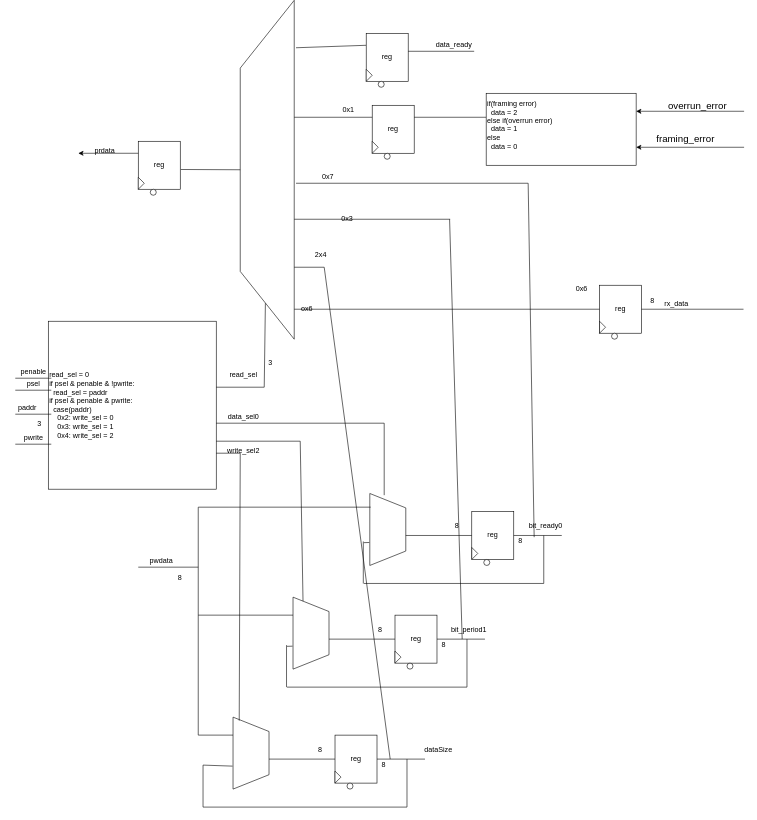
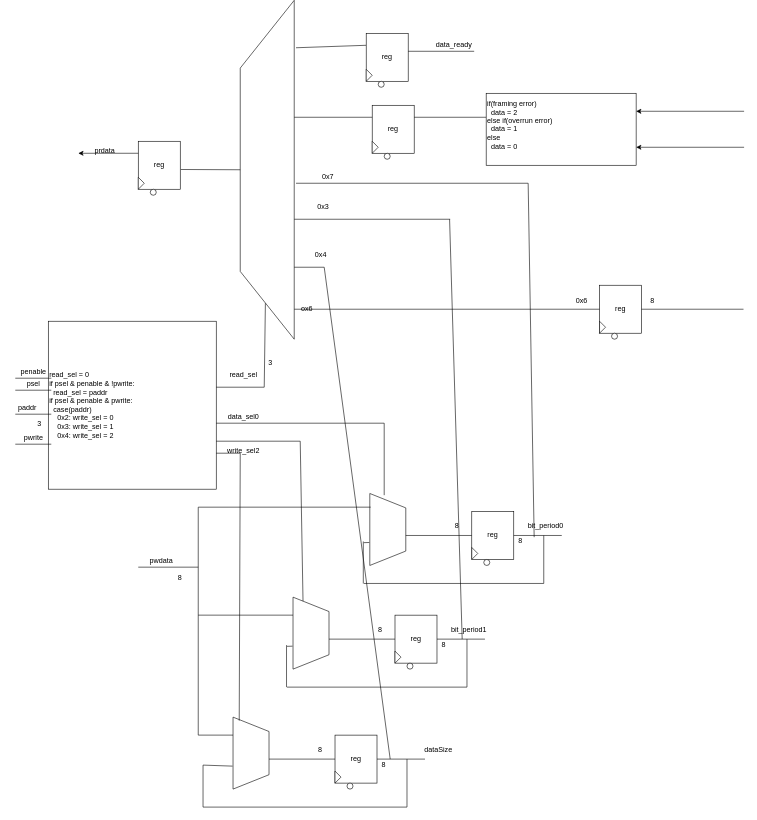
(698, 105) -> none
(348, 110) -> none
(686, 139) -> none
(347, 219) -> (323, 207)
(321, 255) -> (321, 255)
(582, 289) -> (582, 301)
(677, 304) -> none
(546, 526) -> (546, 526)
